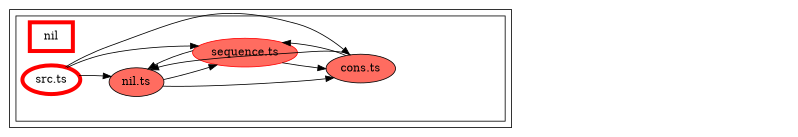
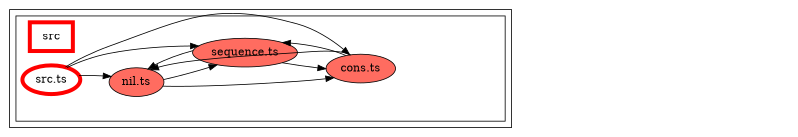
(51, 37) -> (51, 37)
(245, 53) -> (245, 53)
